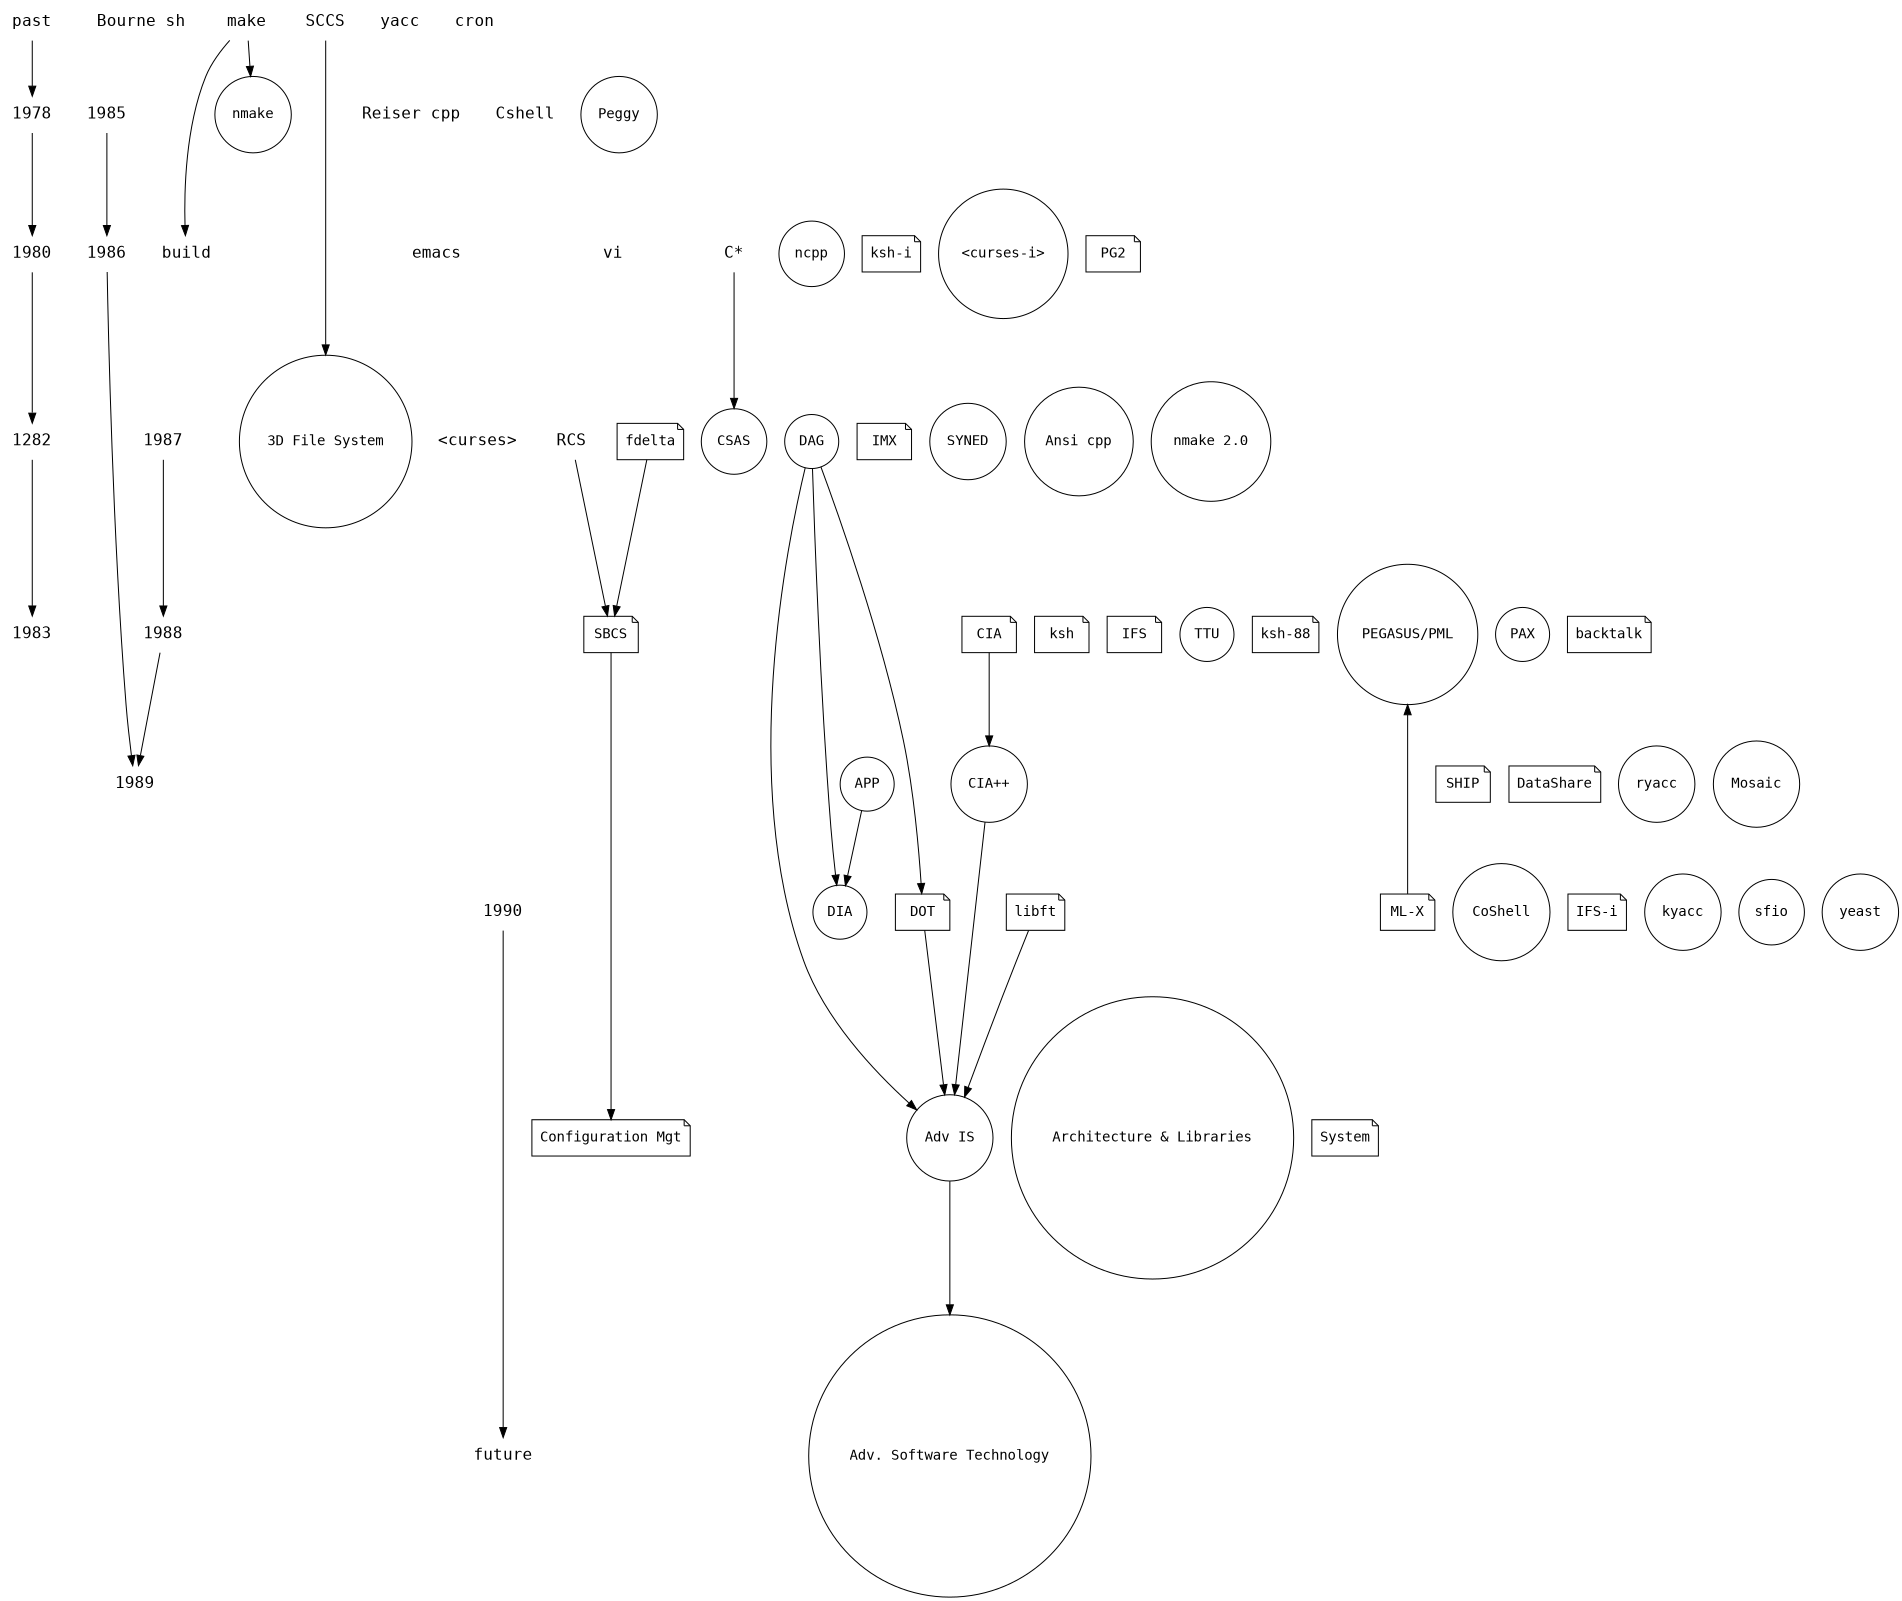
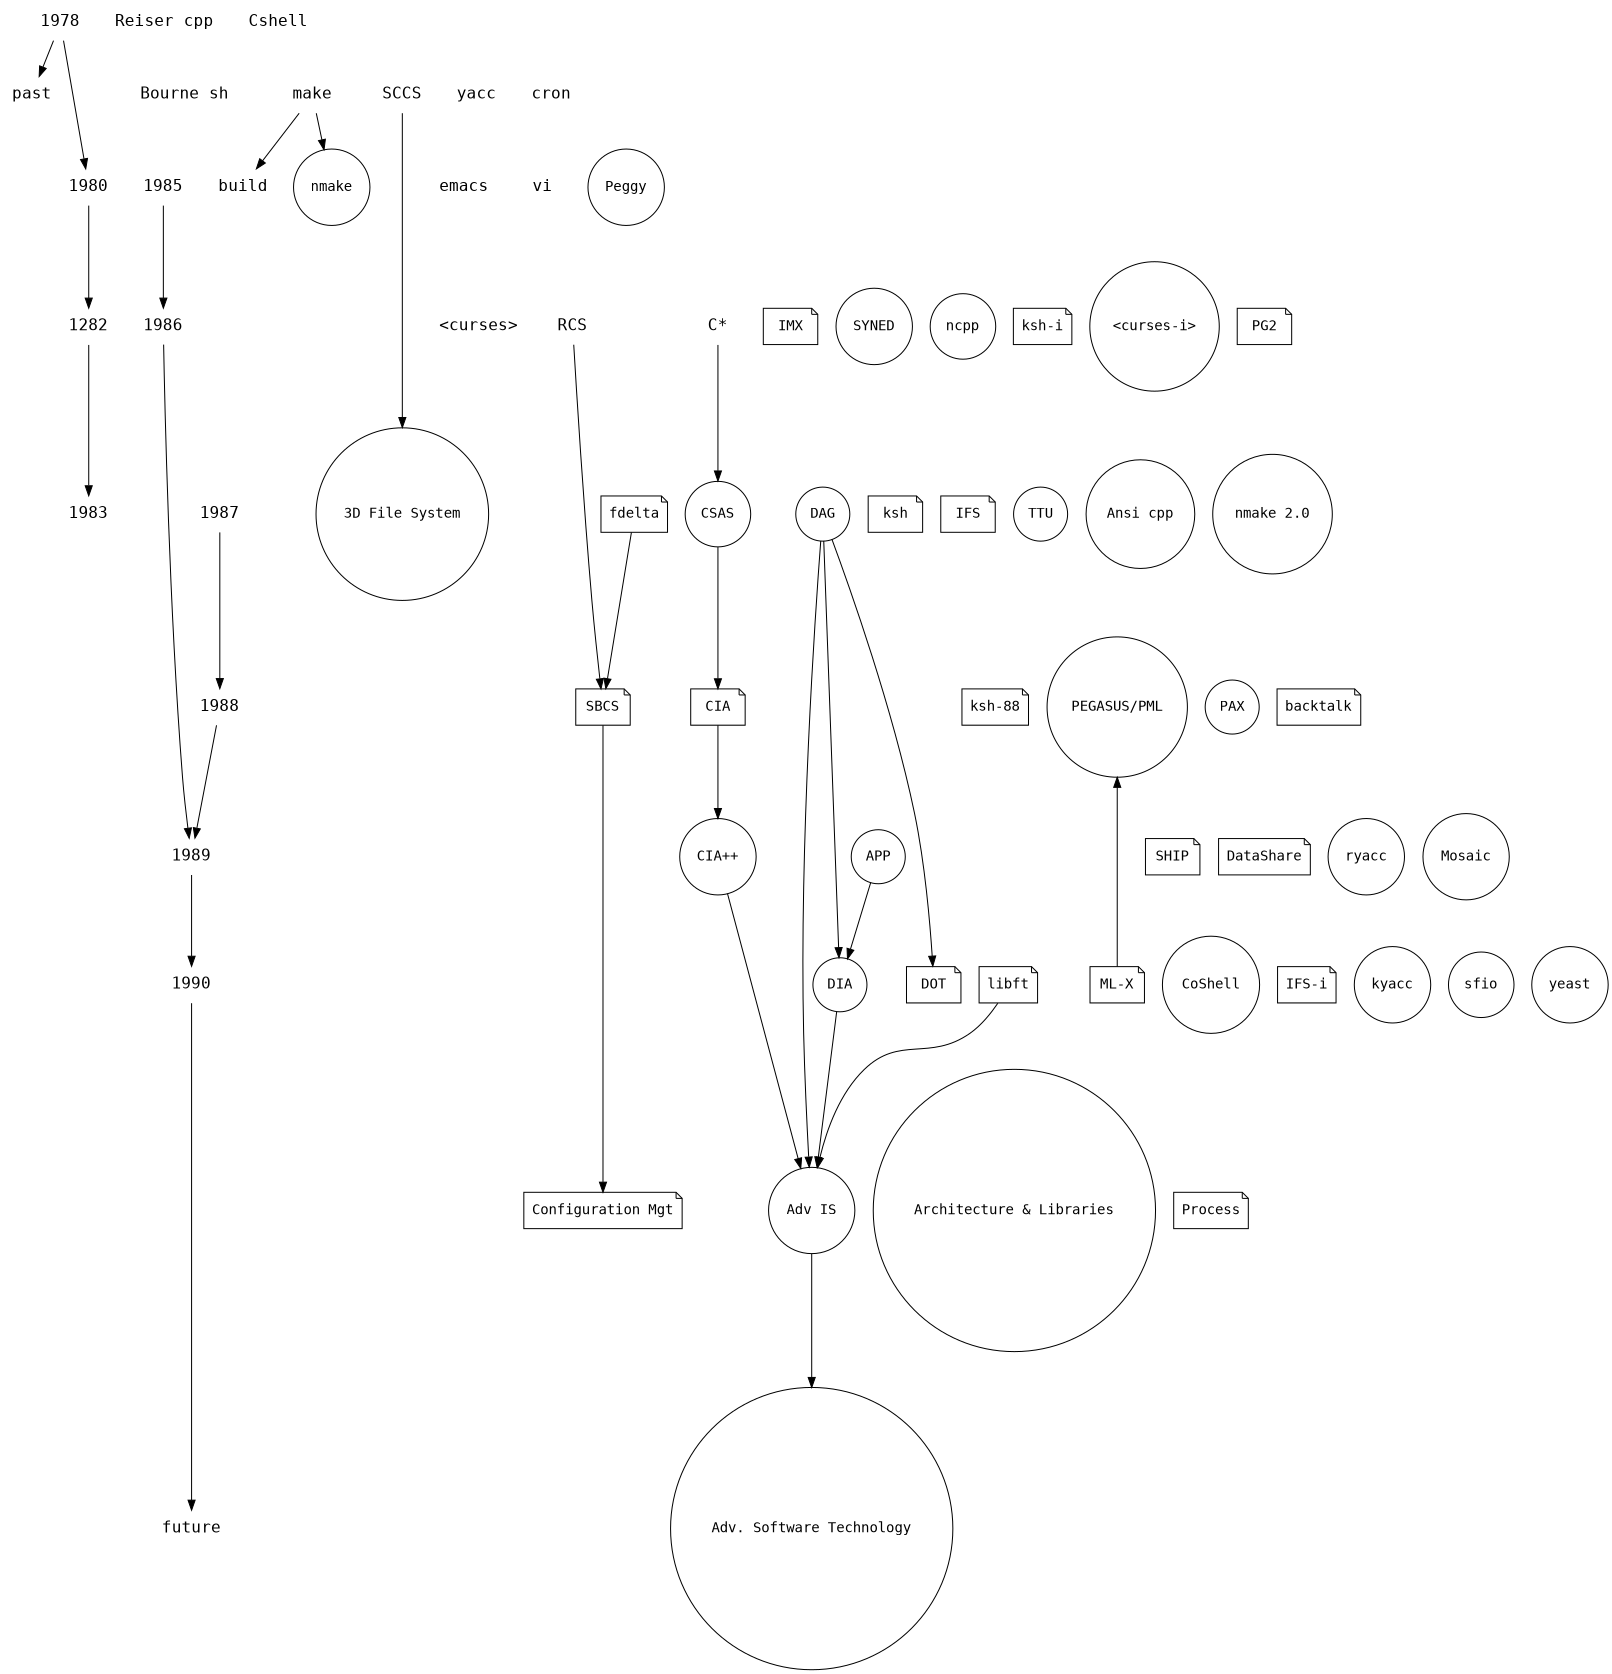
(32, 63) -> (48, 54)
none -> (718, 613)
none -> (192, 916)
(934, 1007) -> (827, 1085)
(1345, 1138) -> (1211, 1210)
